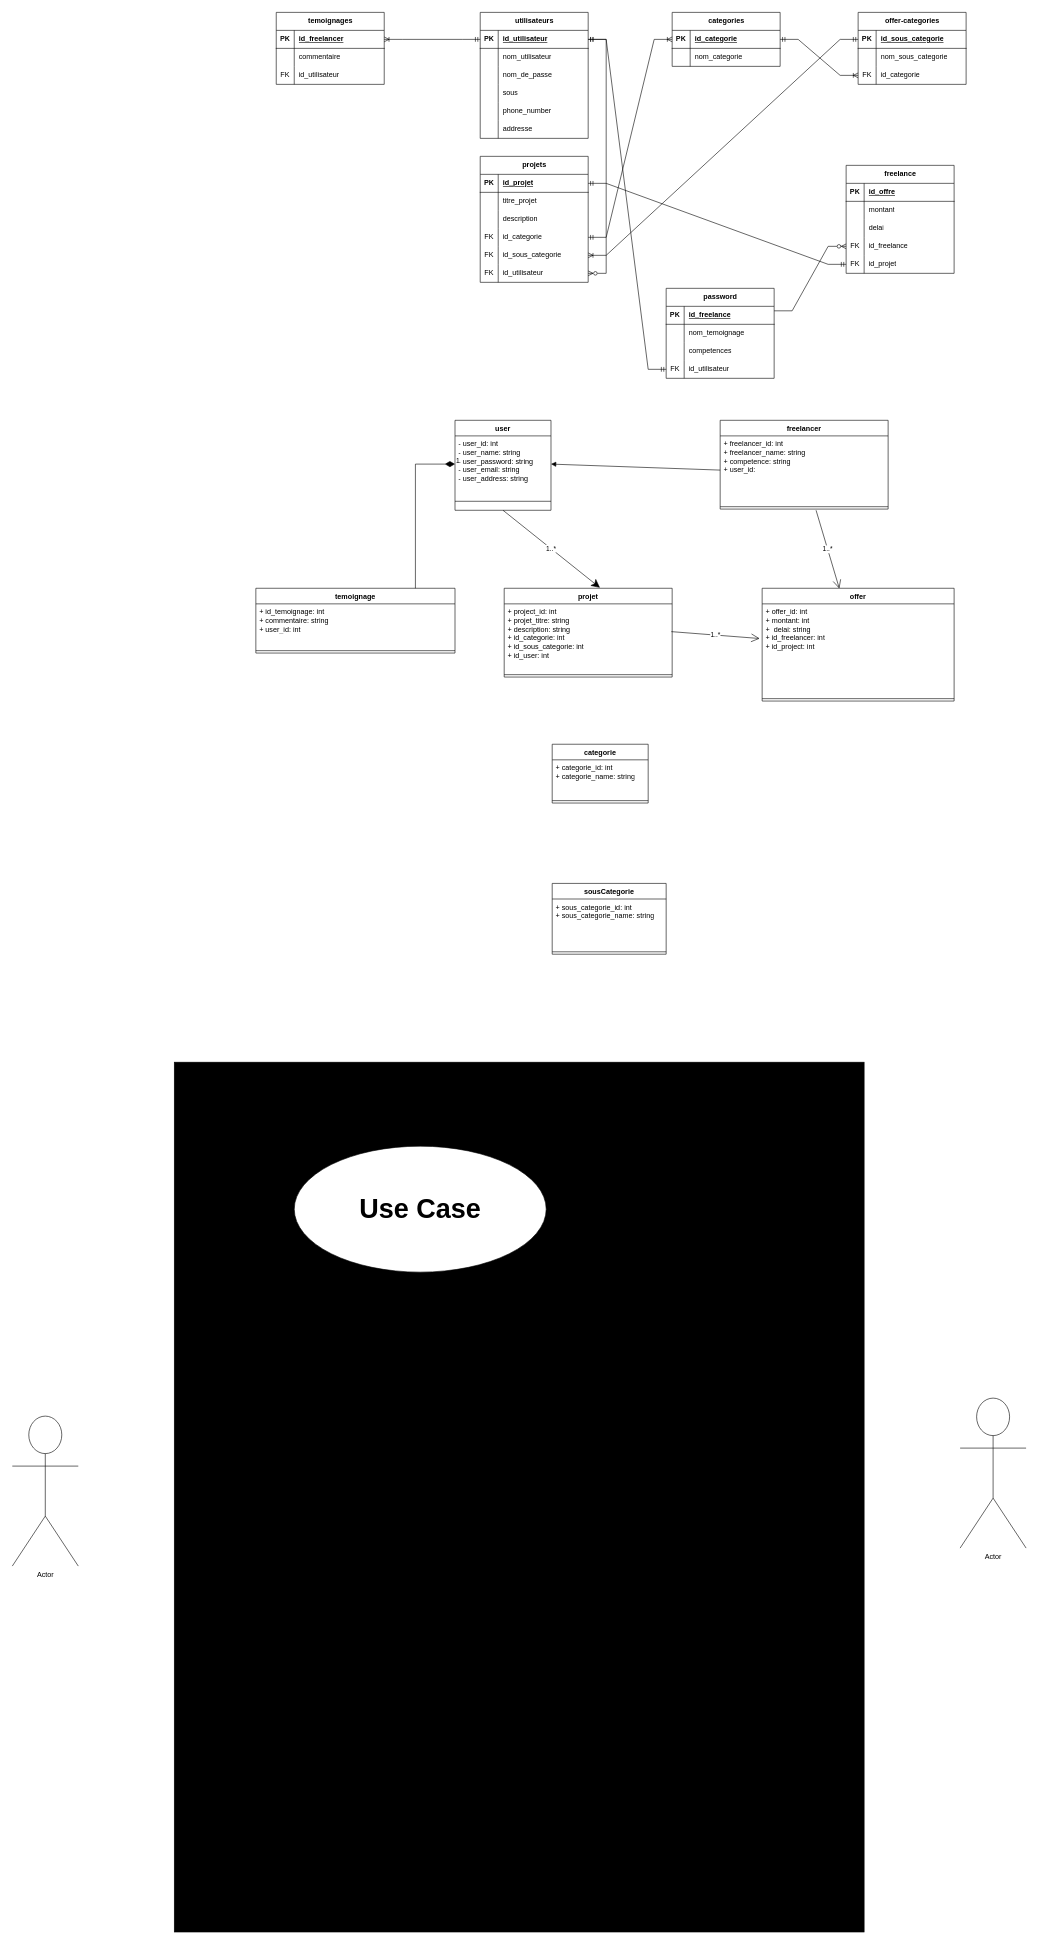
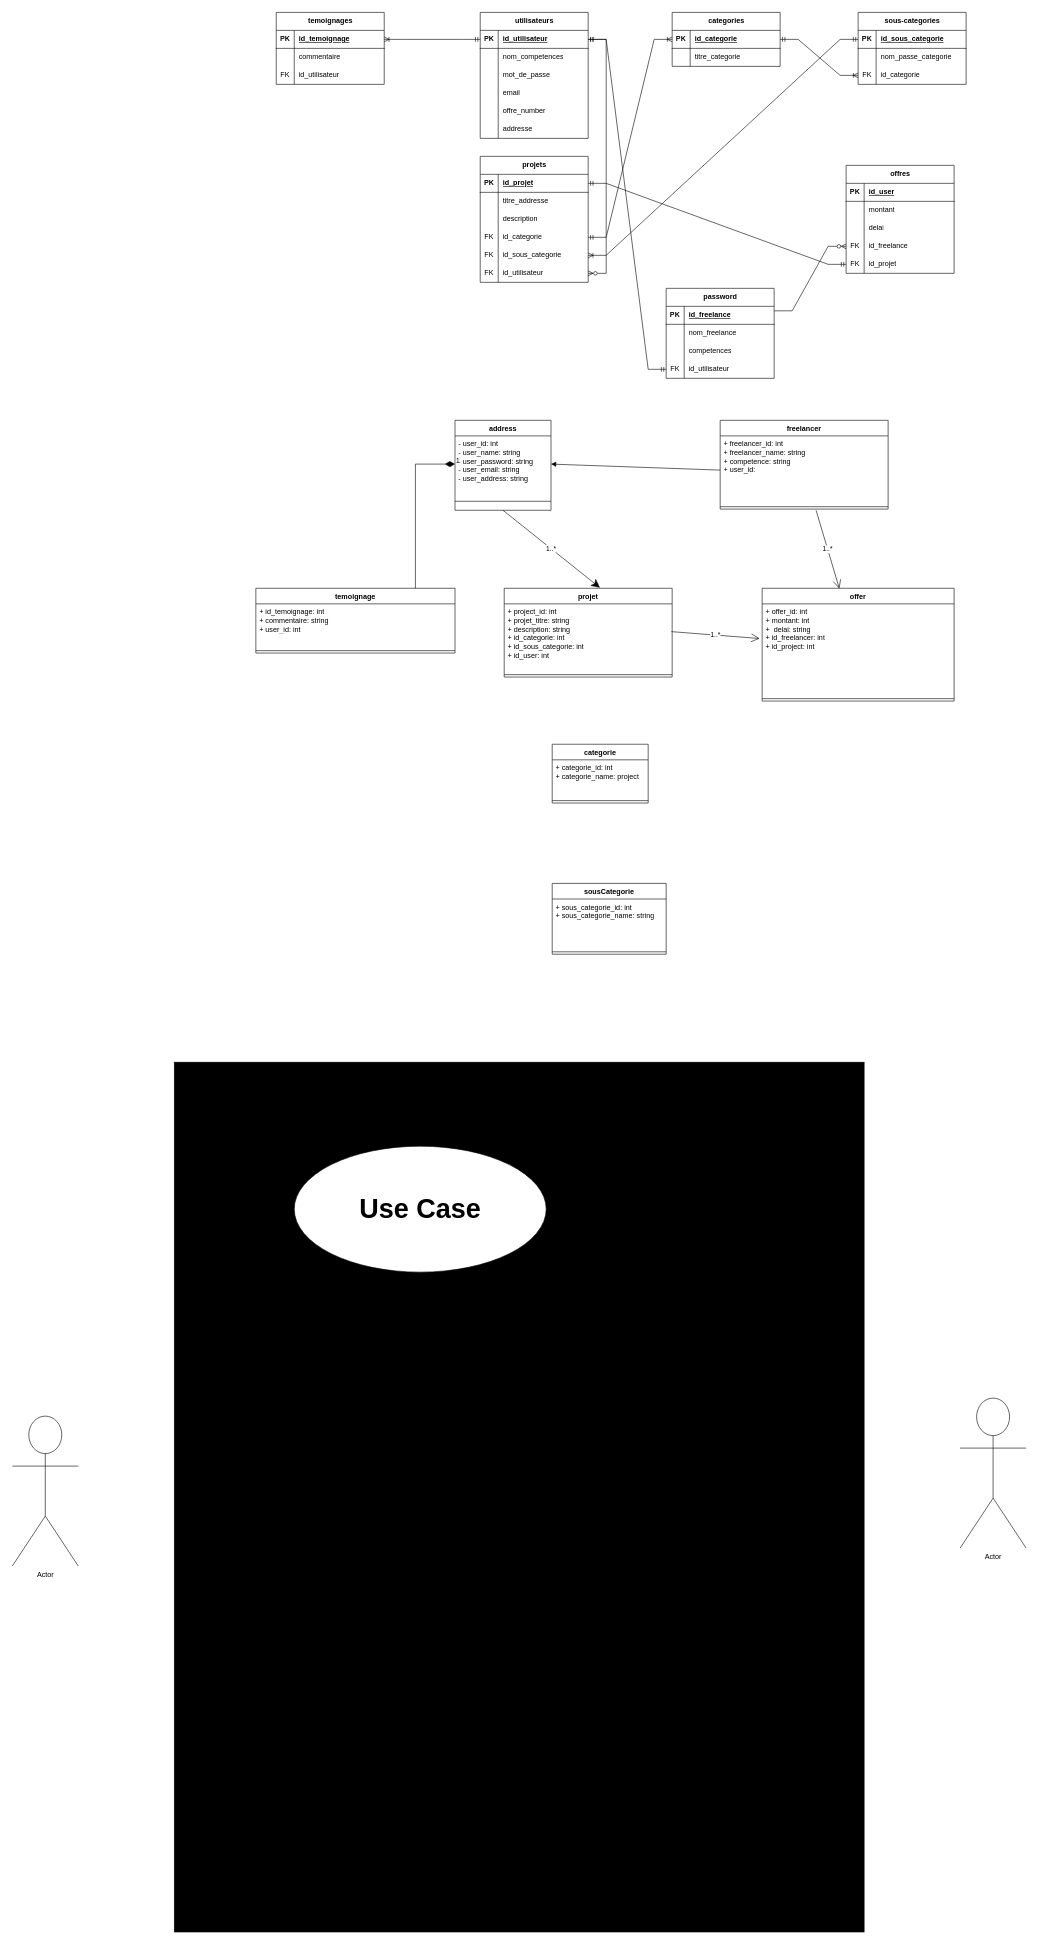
(913, 21) -> (913, 21)
(323, 39) -> (323, 39)
(531, 57) -> (533, 57)
(720, 57) -> (723, 57)
(916, 57) -> (918, 57)
(527, 75) -> (527, 75)
(511, 93) -> (511, 93)
(527, 111) -> (527, 111)
(901, 174) -> (901, 174)
(884, 192) -> (882, 192)
(526, 201) -> (530, 201)
(716, 333) -> (714, 333)
(503, 429) -> (503, 429)
(600, 773) -> (601, 777)
